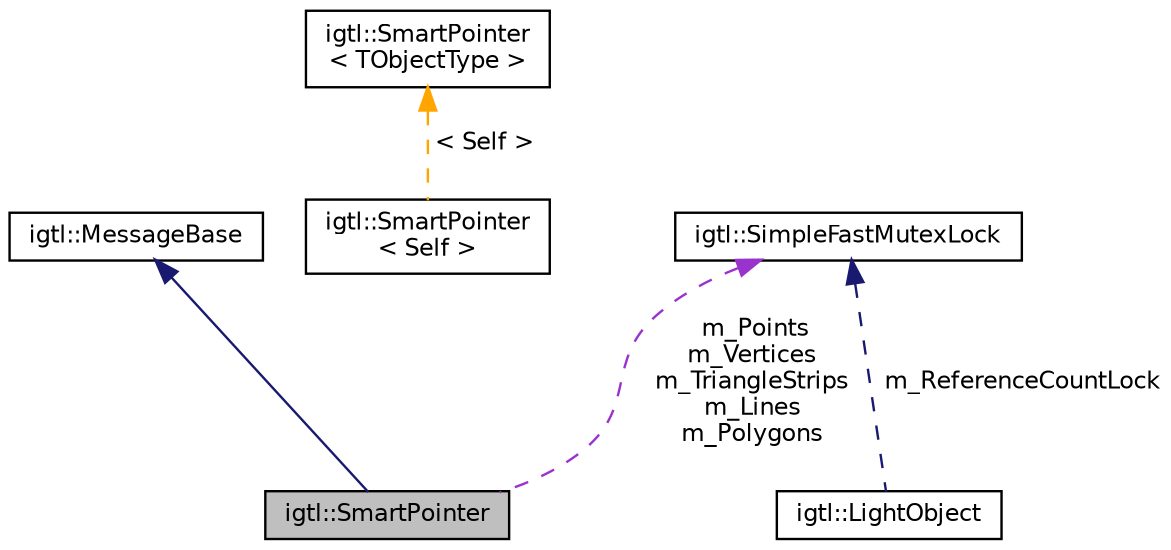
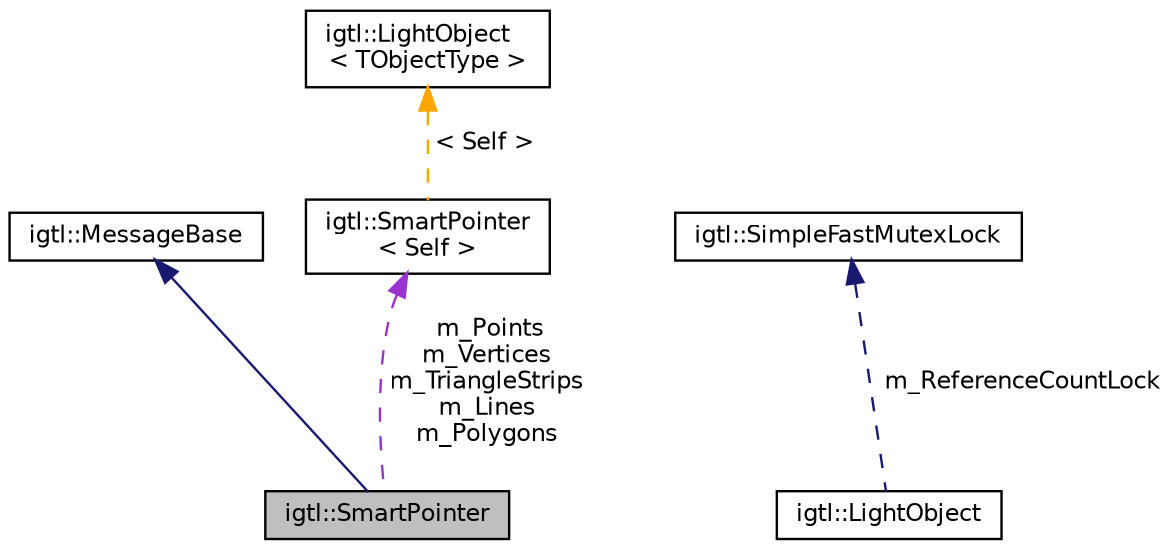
(428, 49) -> (428, 49)
(621, 383) -> (380, 392)
